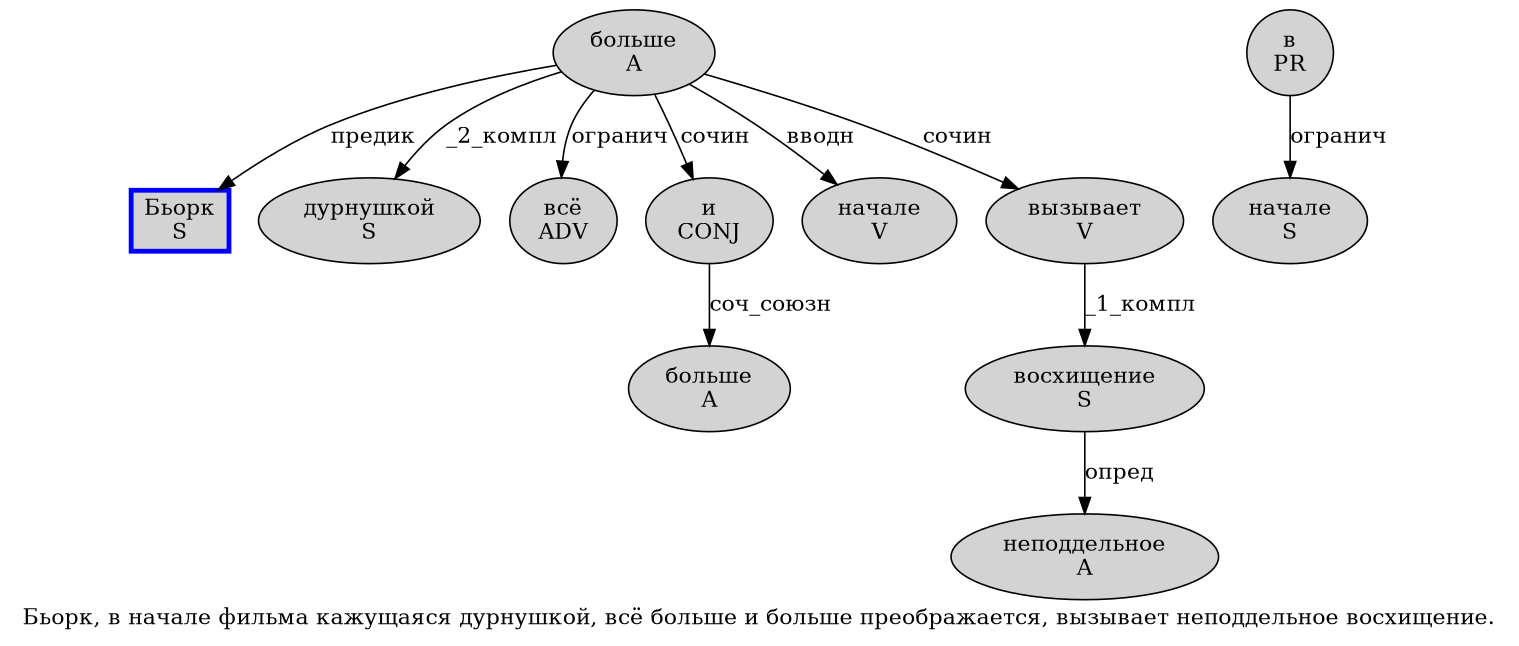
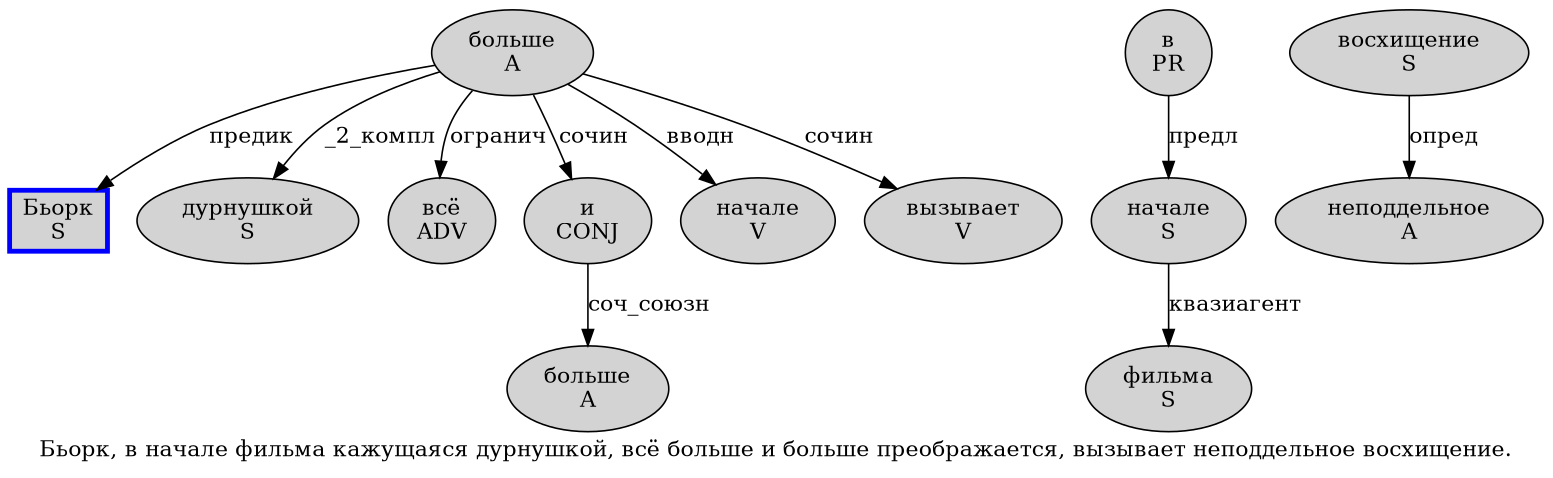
(1339, 137) -> (1204, 137)
(1085, 296) -> none
none -> (1169, 389)
